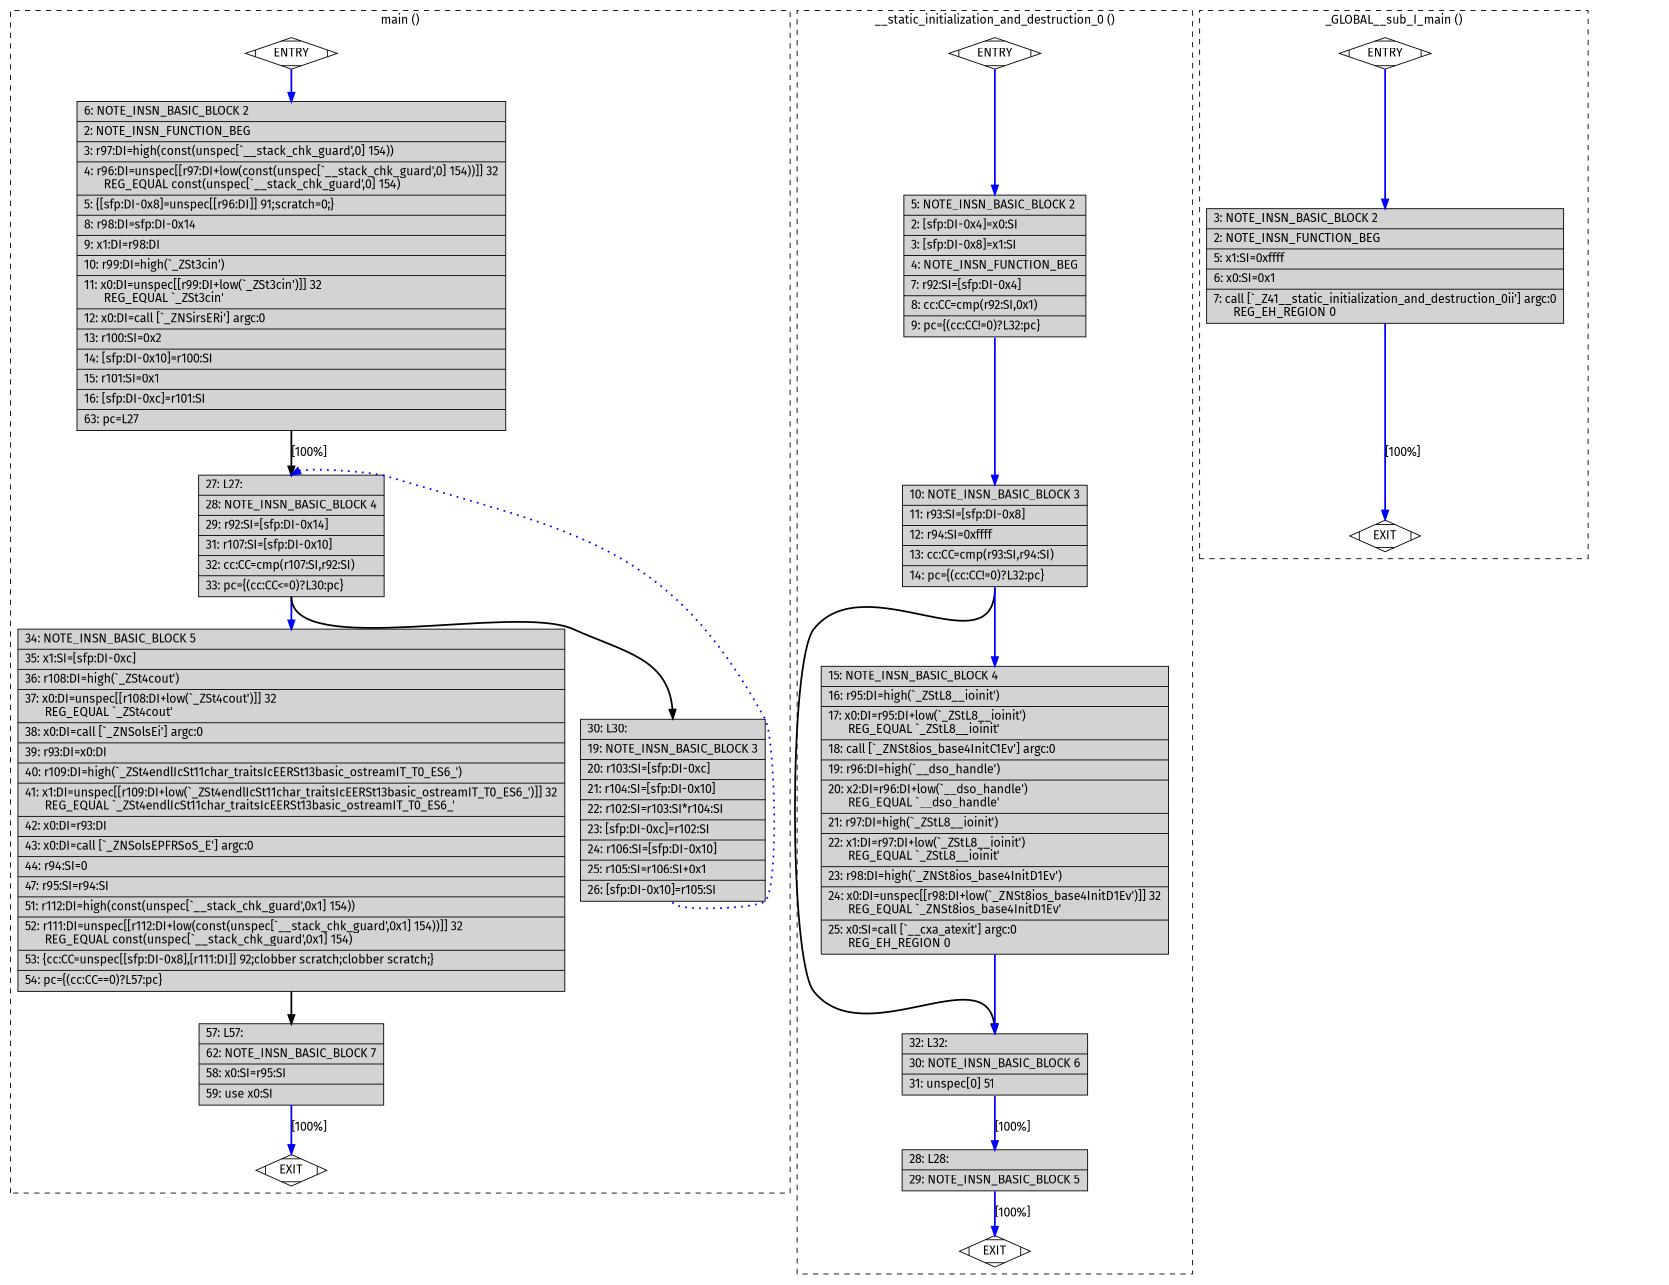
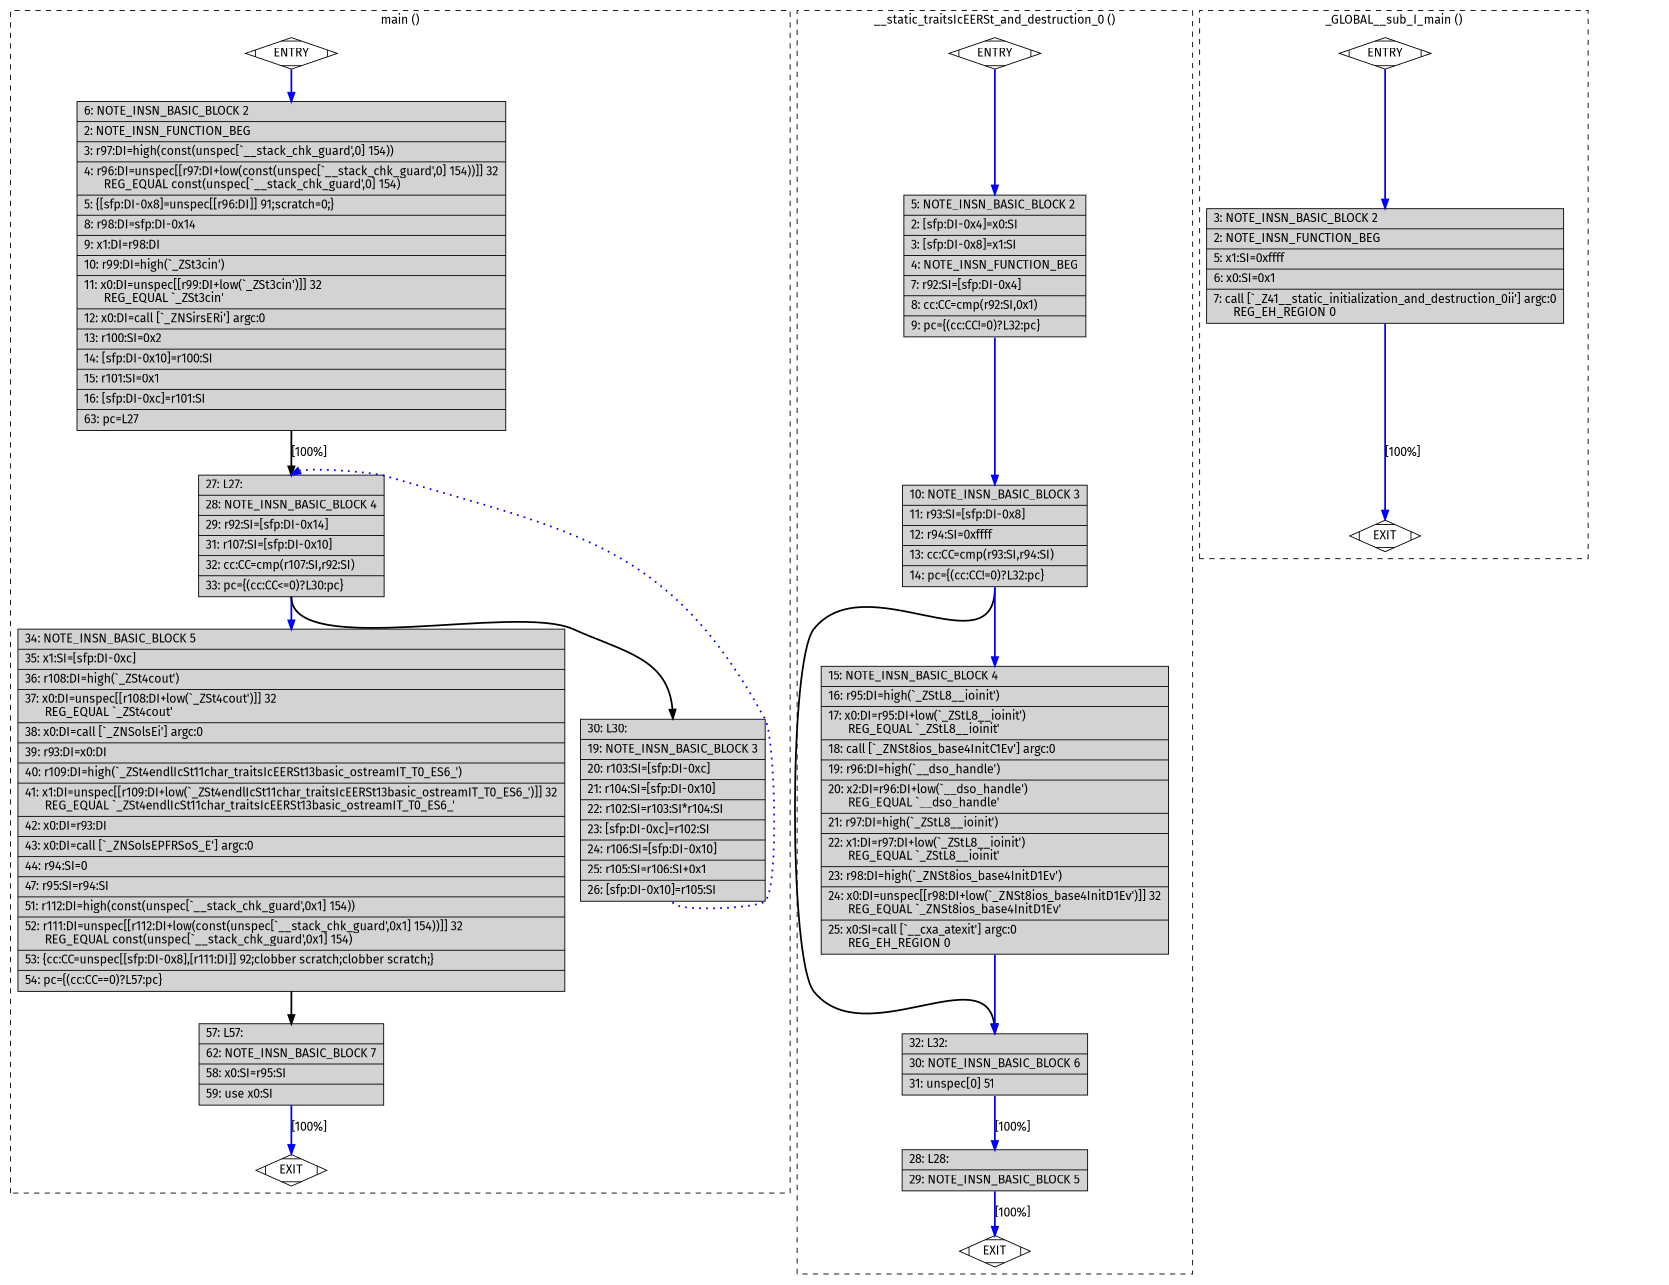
(995, 21) -> (995, 21)
